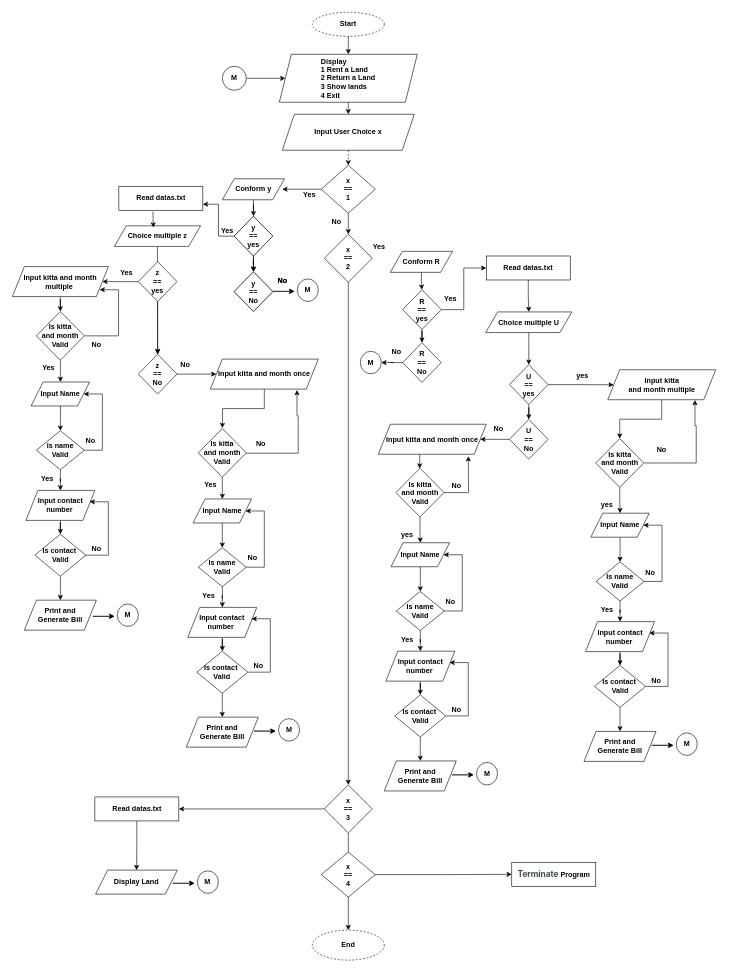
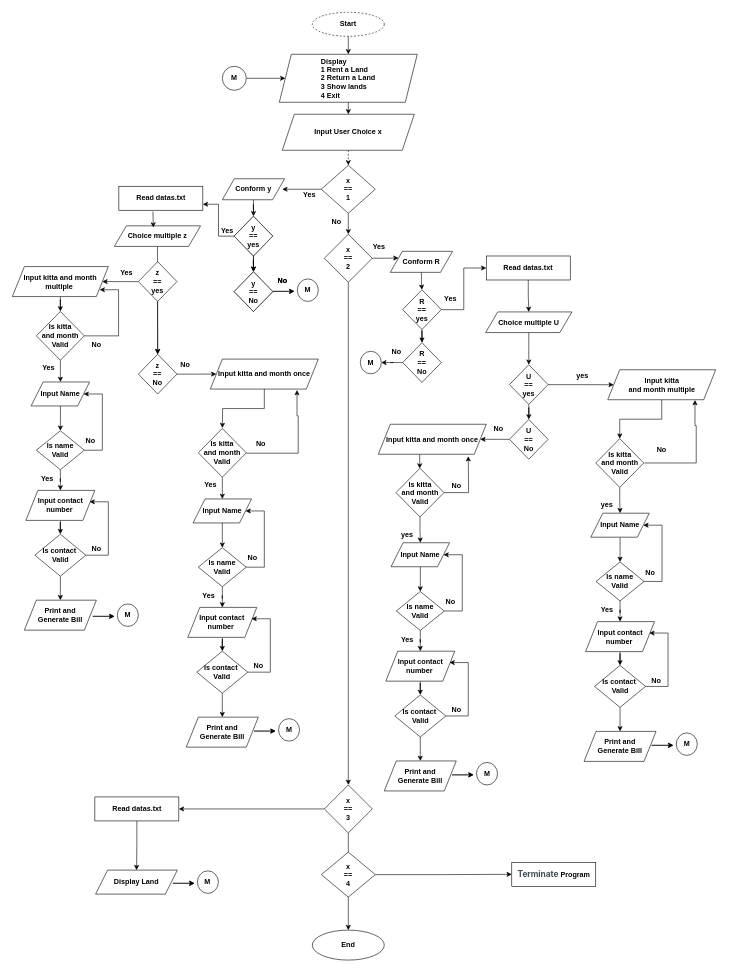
none -> (393, 258)
(348, 945) -> (348, 945)
